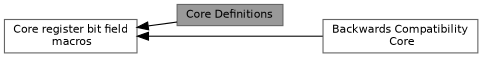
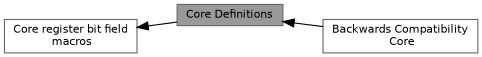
(236, 36) -> (309, 25)
